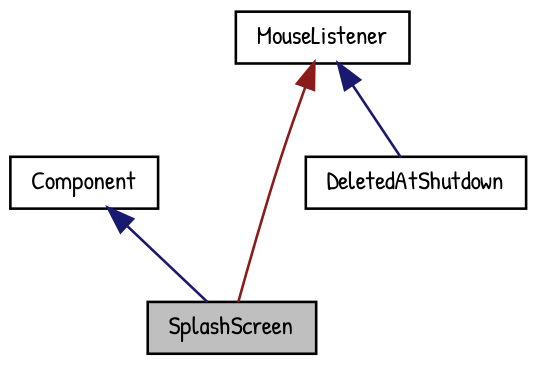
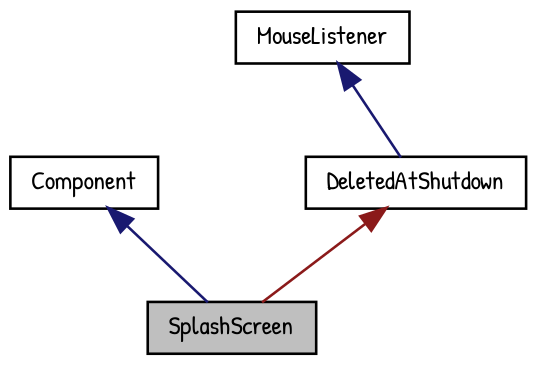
(270, 194) -> (314, 263)
